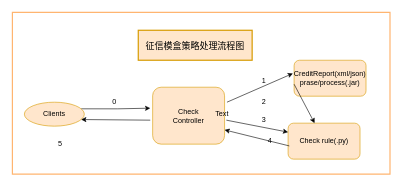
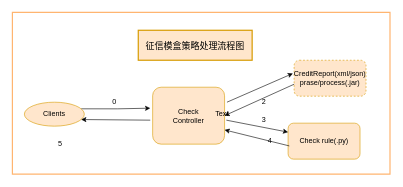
(330, 78) -> (330, 78)
(264, 81) -> none
(304, 102) -> (261, 99)
